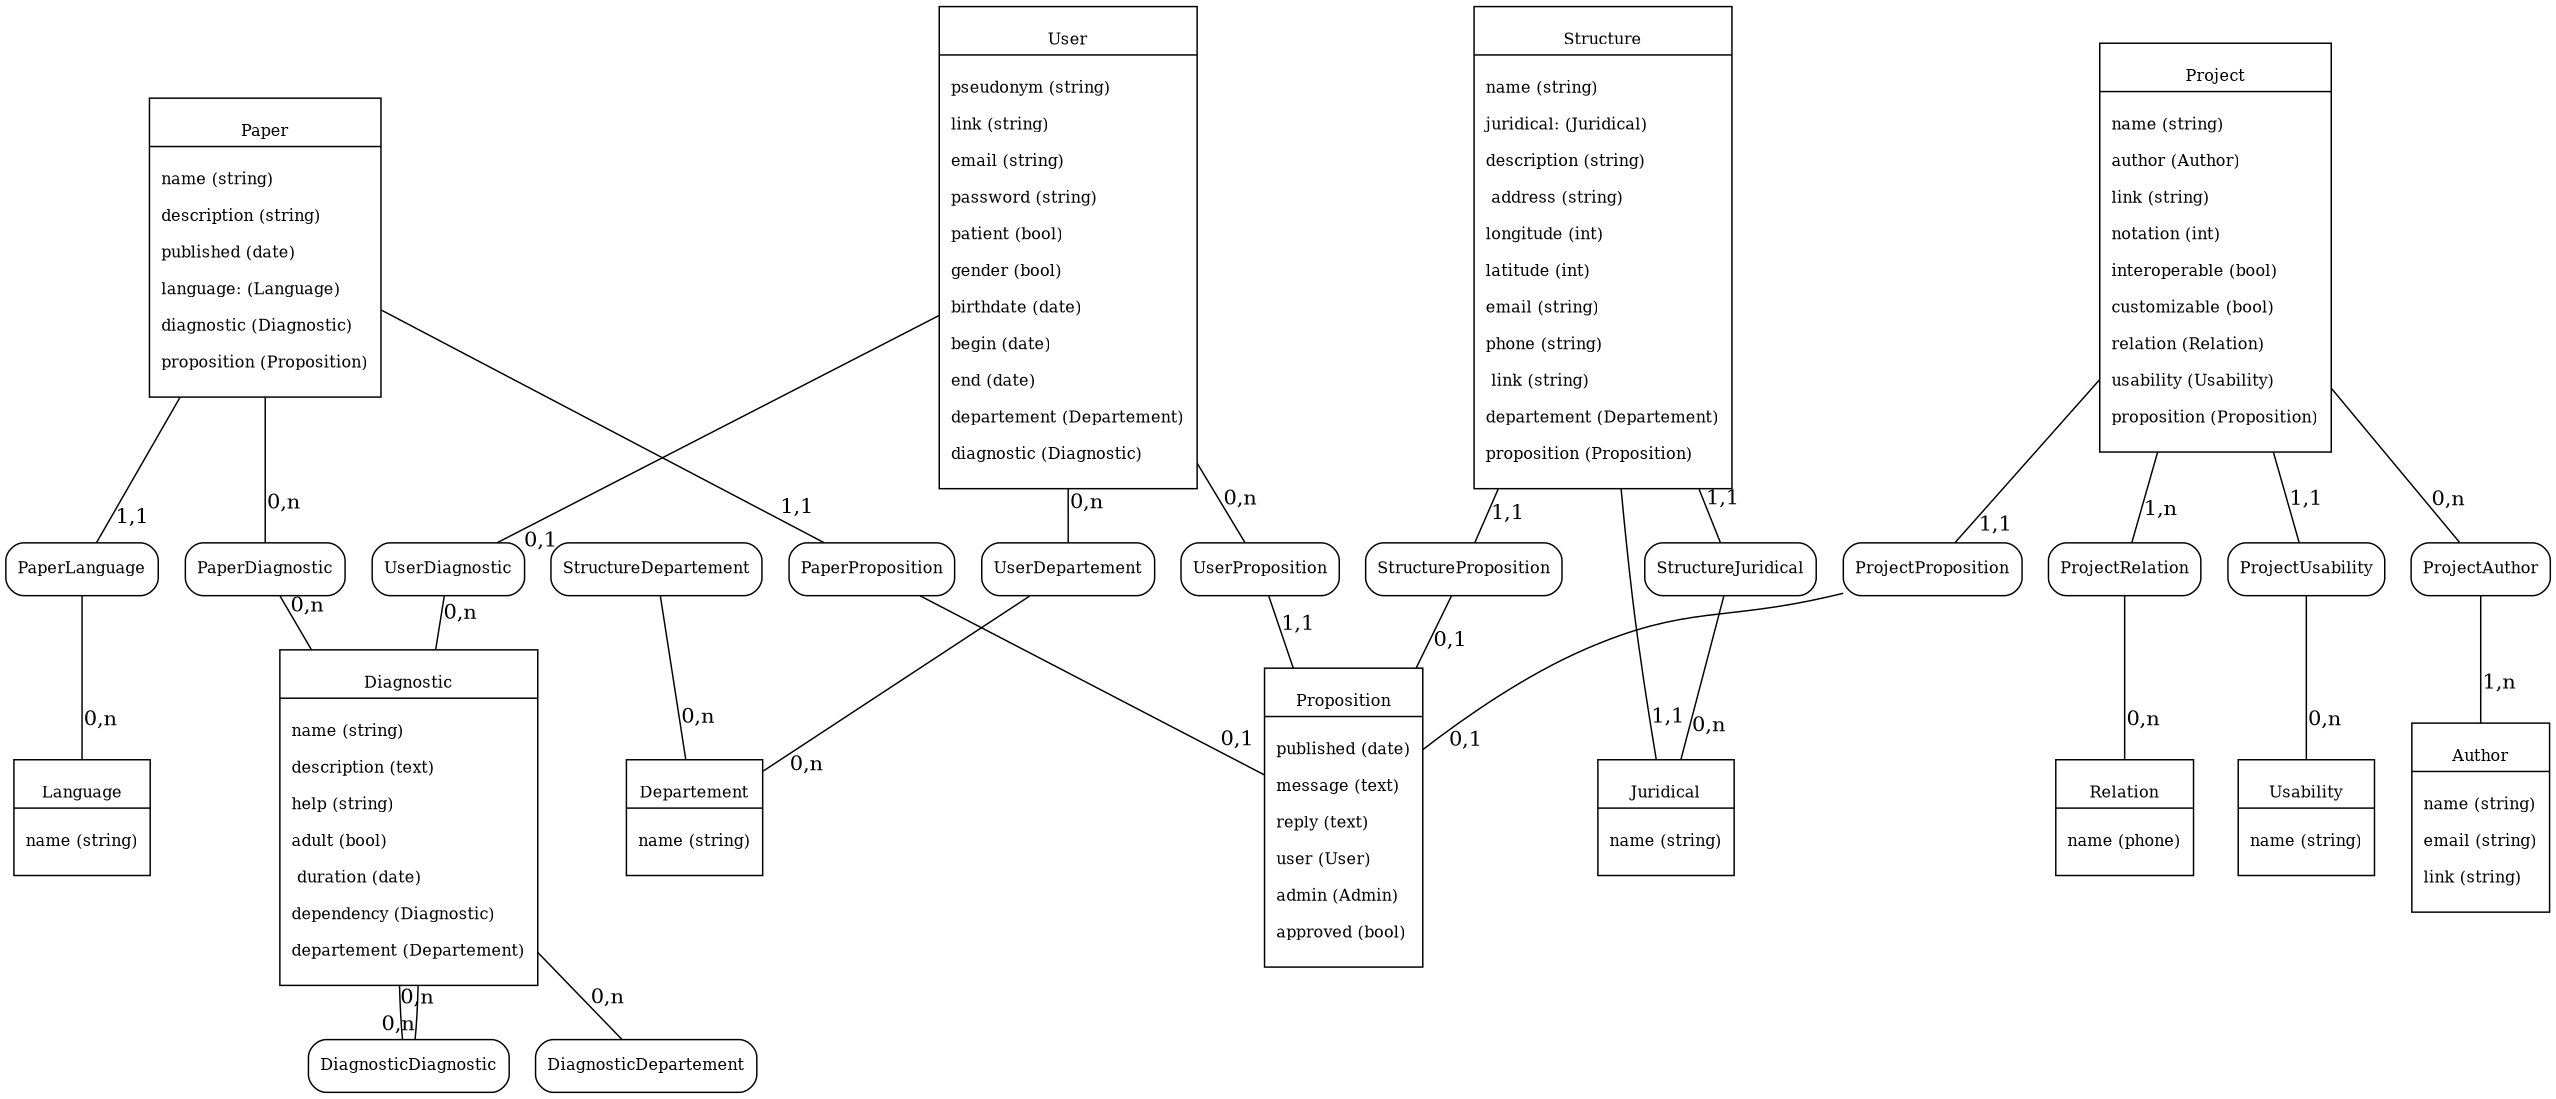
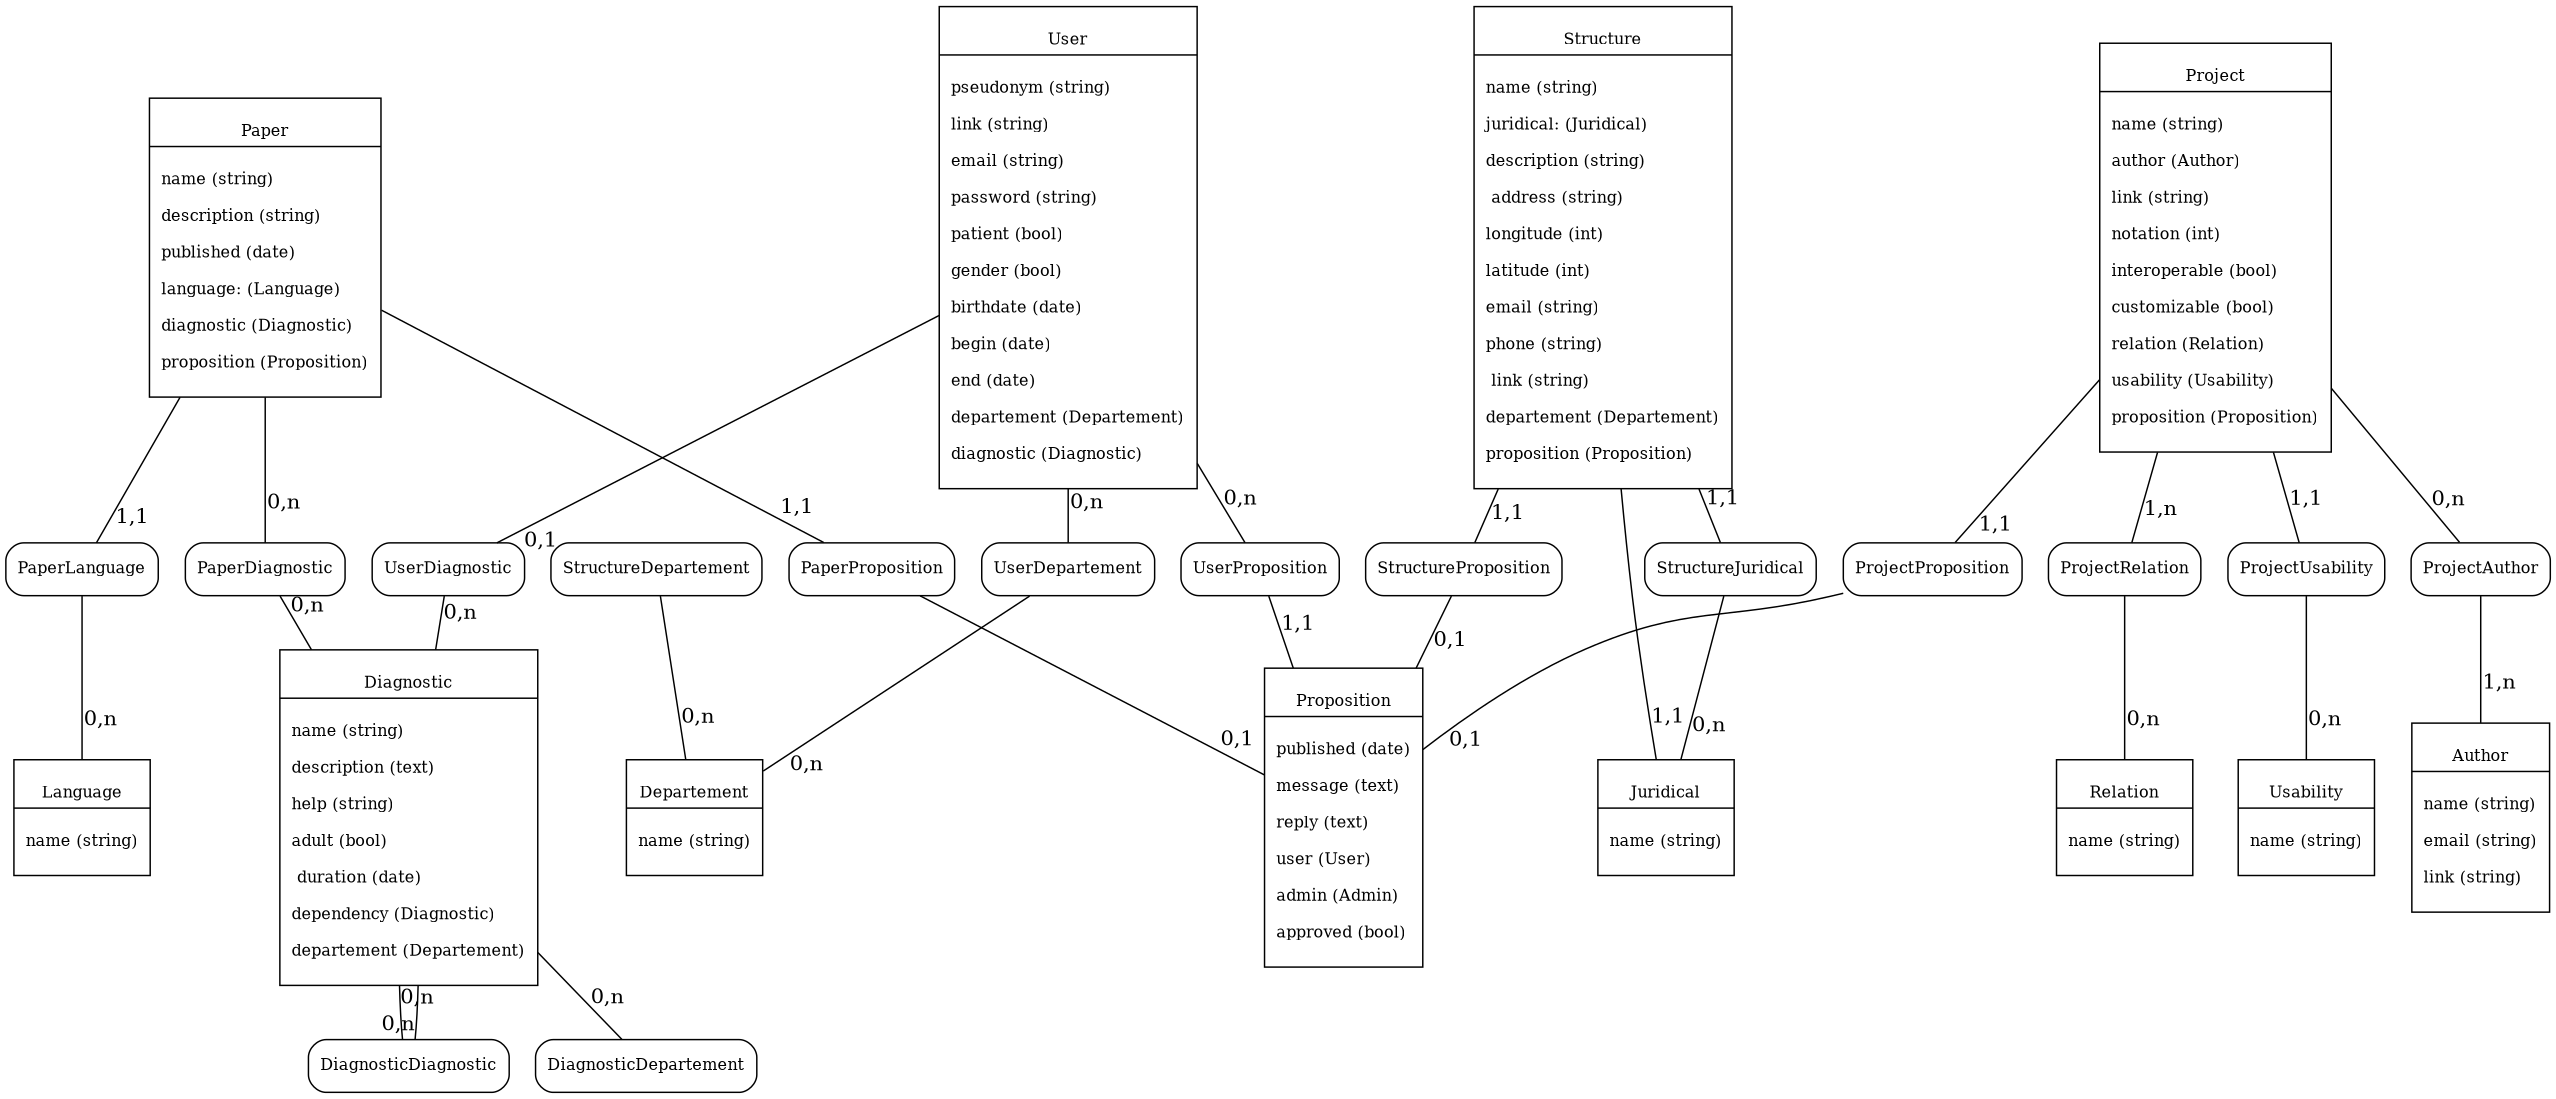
(2125, 841) -> (2125, 841)
